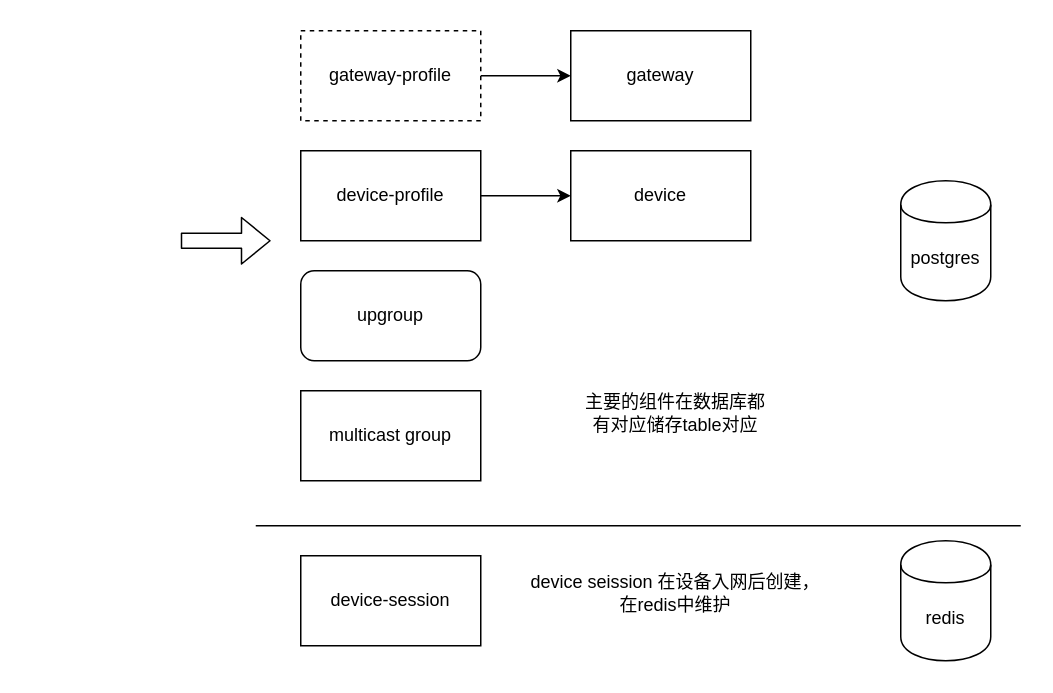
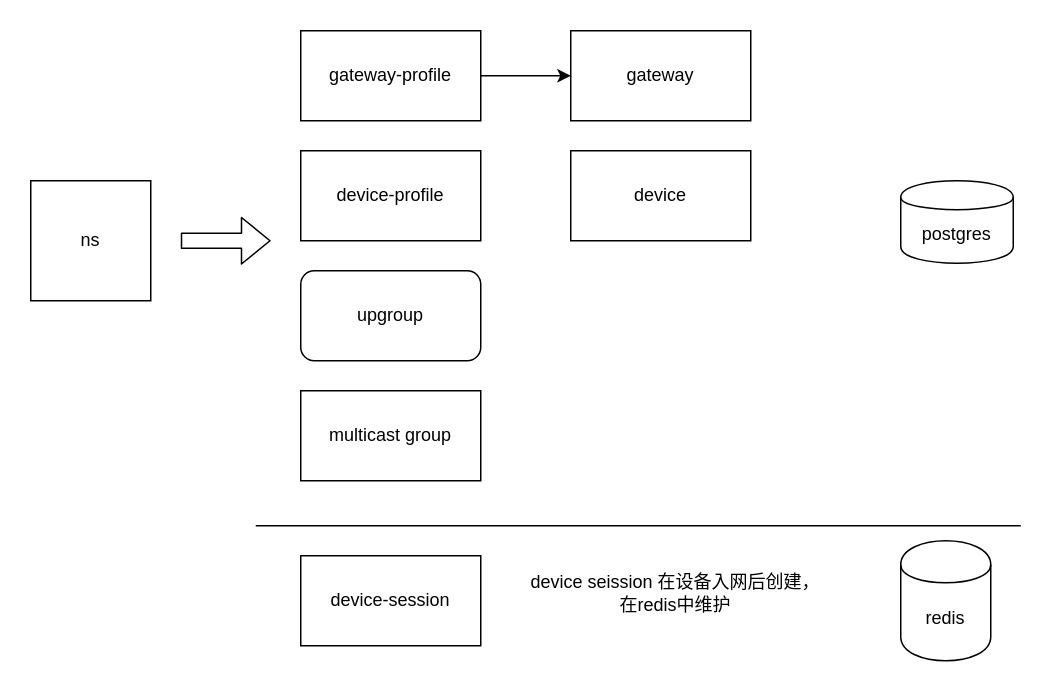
(391, 76) -> (391, 76)
(521, 196) -> none
none -> (91, 241)
(946, 241) -> (957, 222)
(676, 413) -> none
